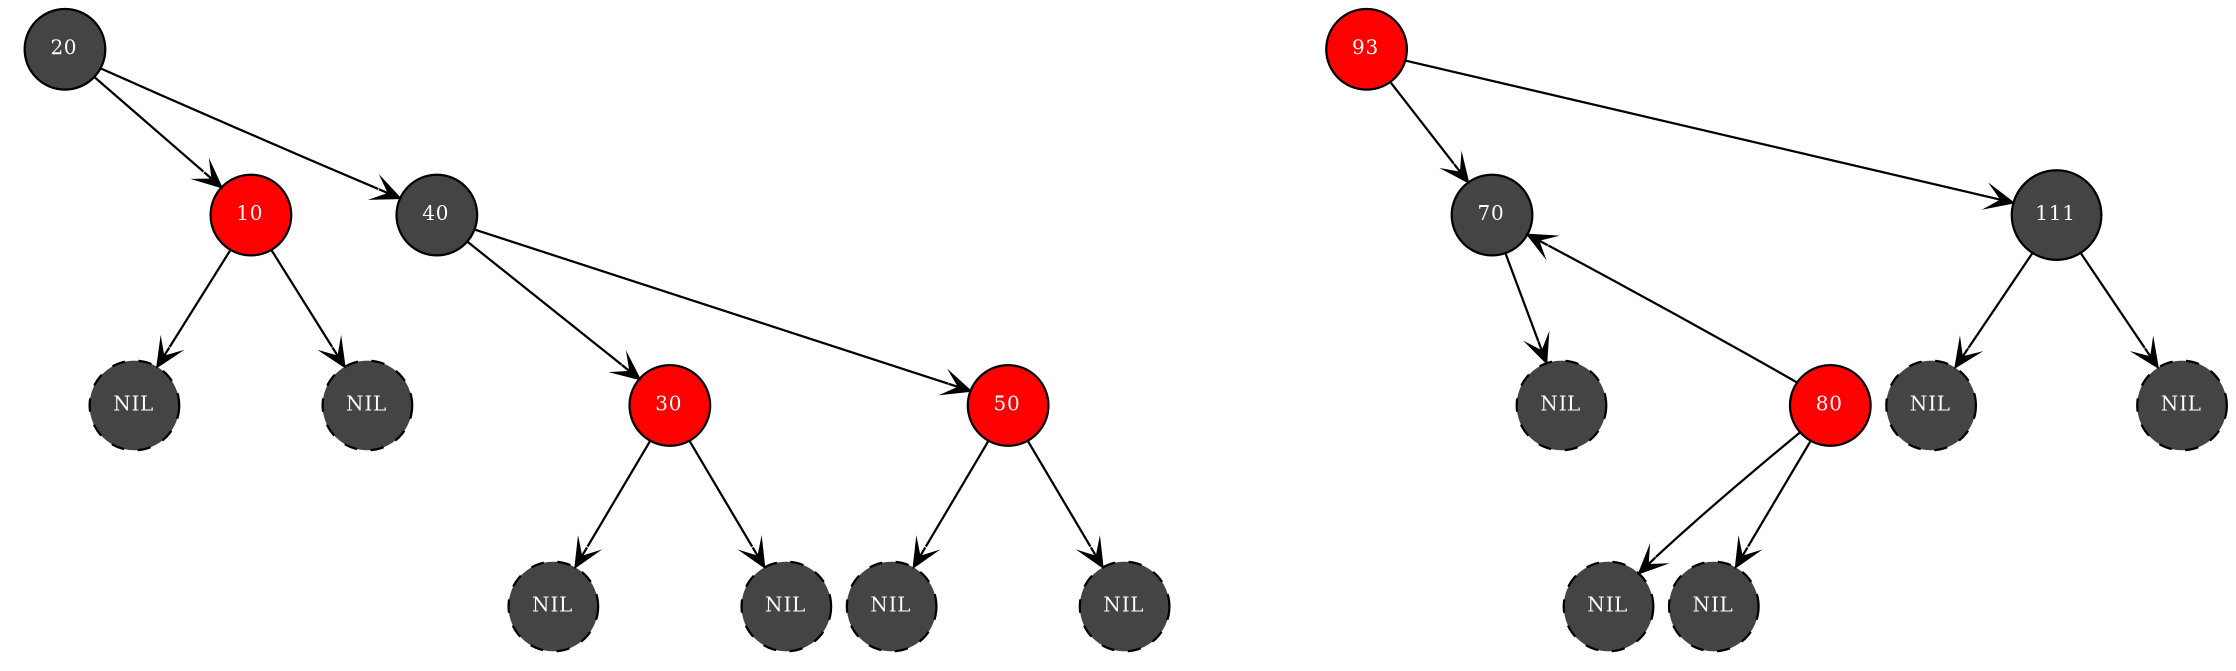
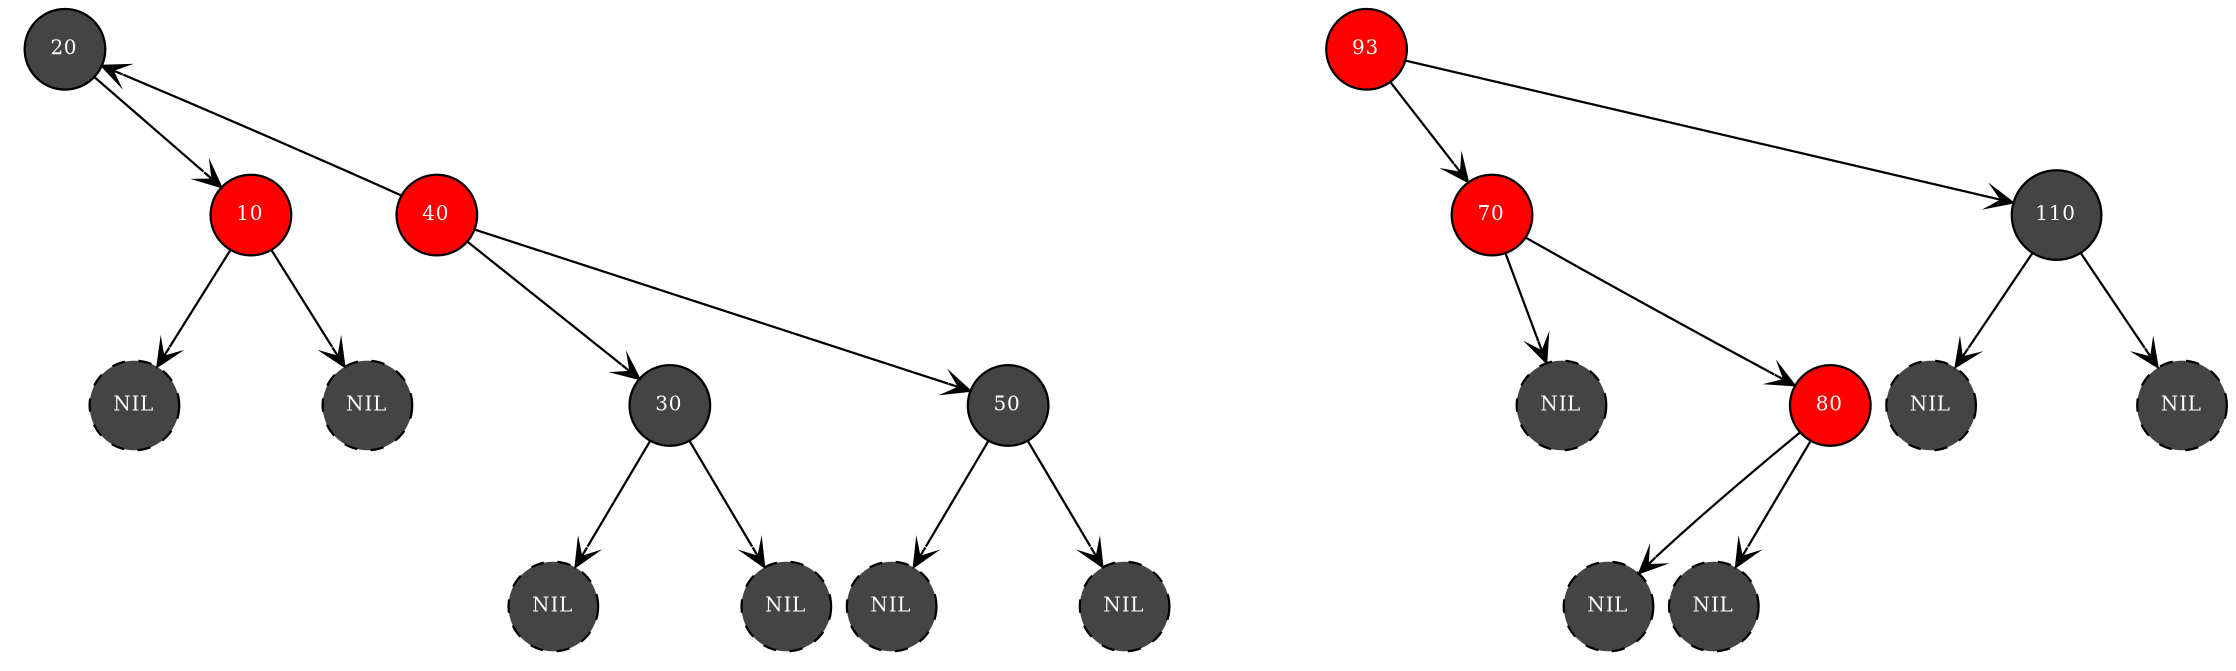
(239, 129) -> (263, 134)
(437, 215) -> (437, 215)
(1492, 215) -> (1492, 215)
(2057, 215) -> (2057, 215)
(1673, 313) -> (1649, 307)
(670, 405) -> (670, 405)
(1008, 405) -> (1008, 405)
